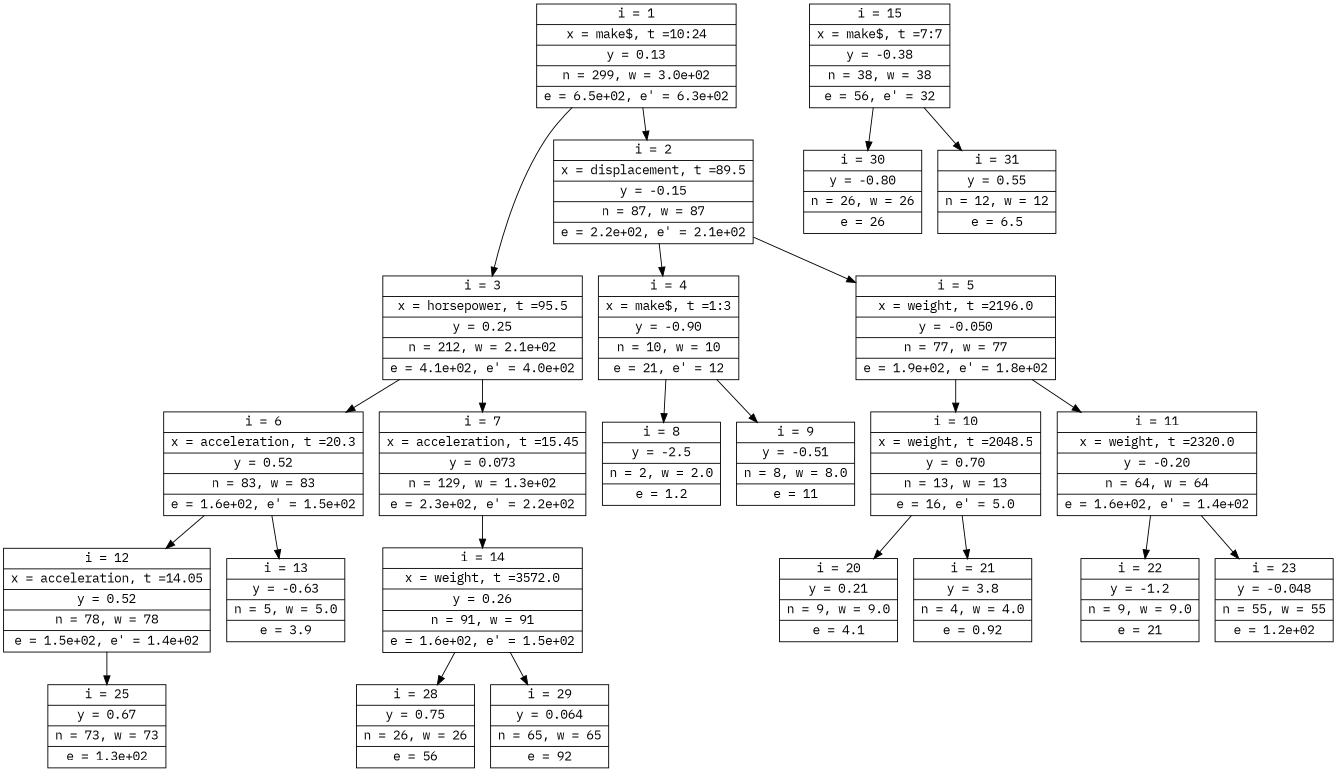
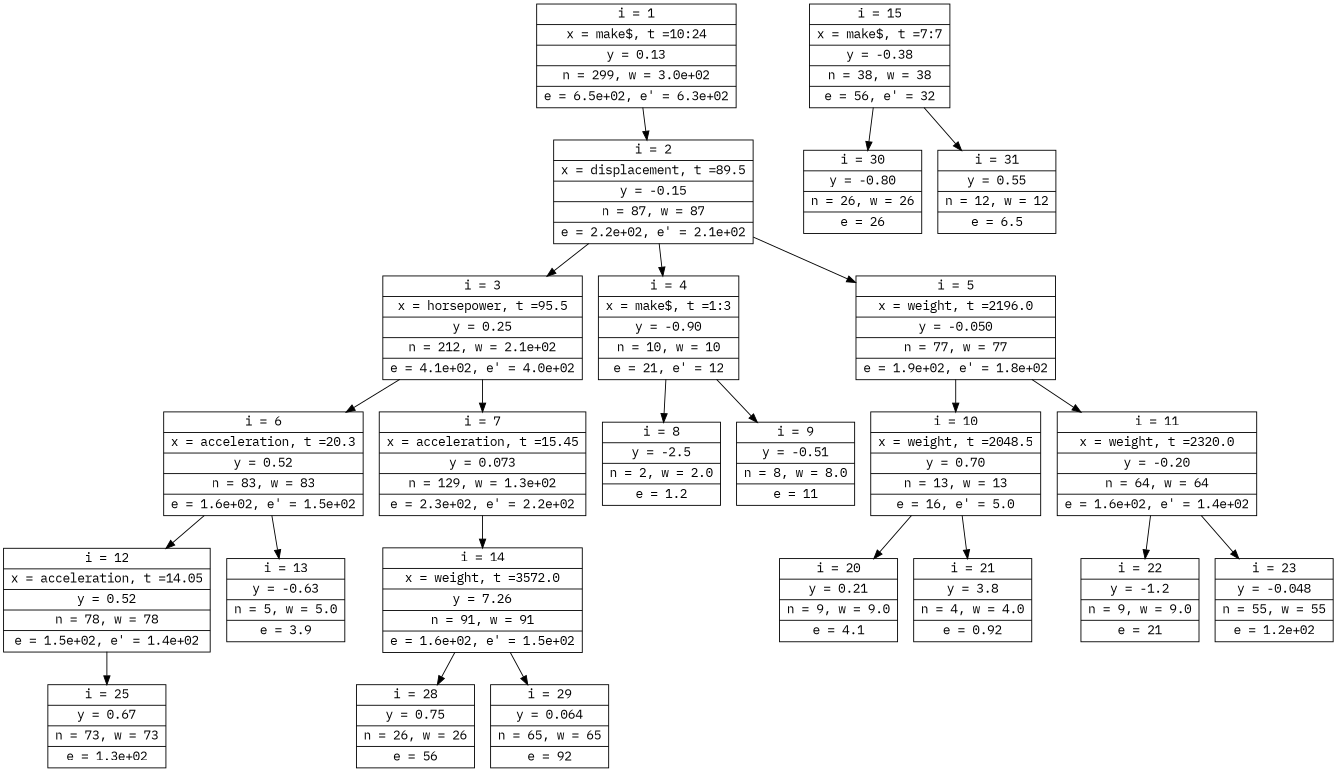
(523, 182) -> (571, 257)
(483, 599) -> (483, 599)
